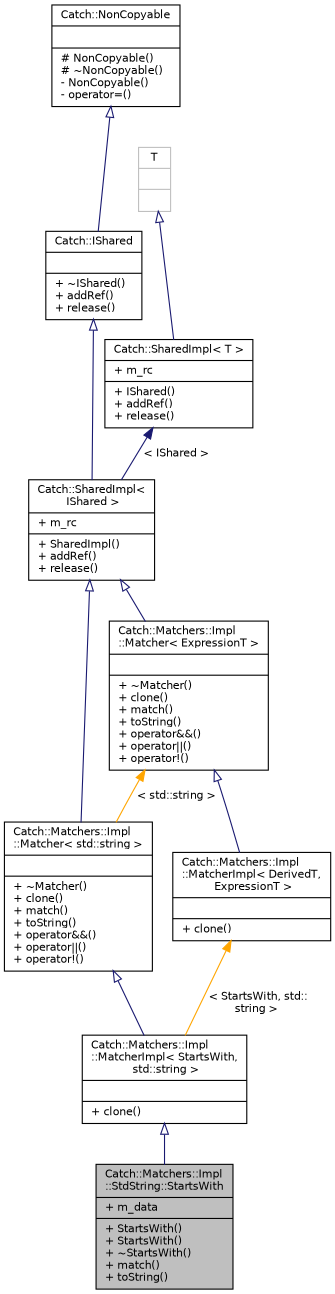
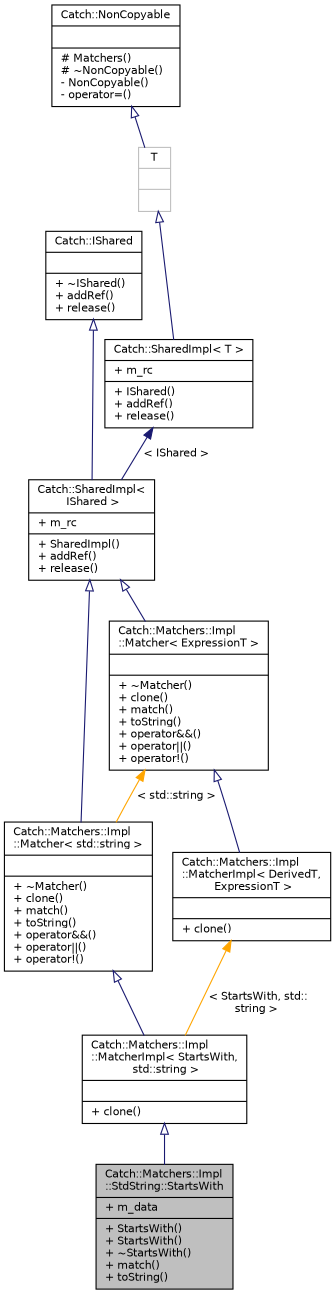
(108, 59) -> (96, 59)
(104, 175) -> (140, 132)
